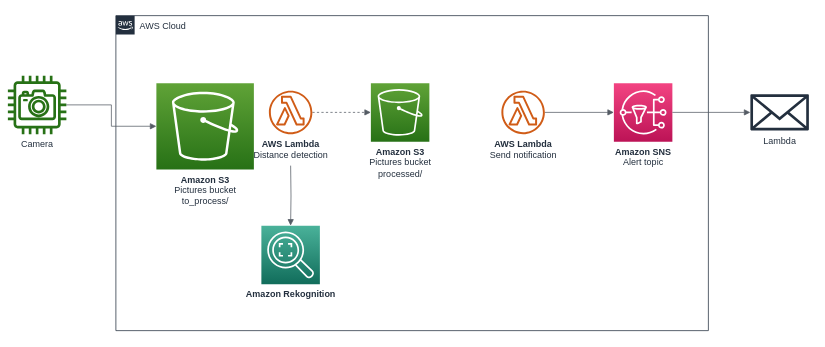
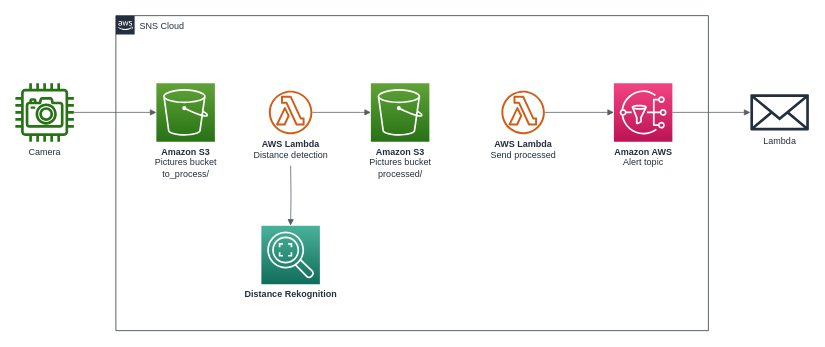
(160, 26) -> (160, 26)
(37, 105) -> (45, 112)
(338, 112) -> (338, 112)
(205, 126) -> (186, 112)
(524, 150) -> (524, 150)
(644, 157) -> (644, 157)
(291, 295) -> (291, 295)
